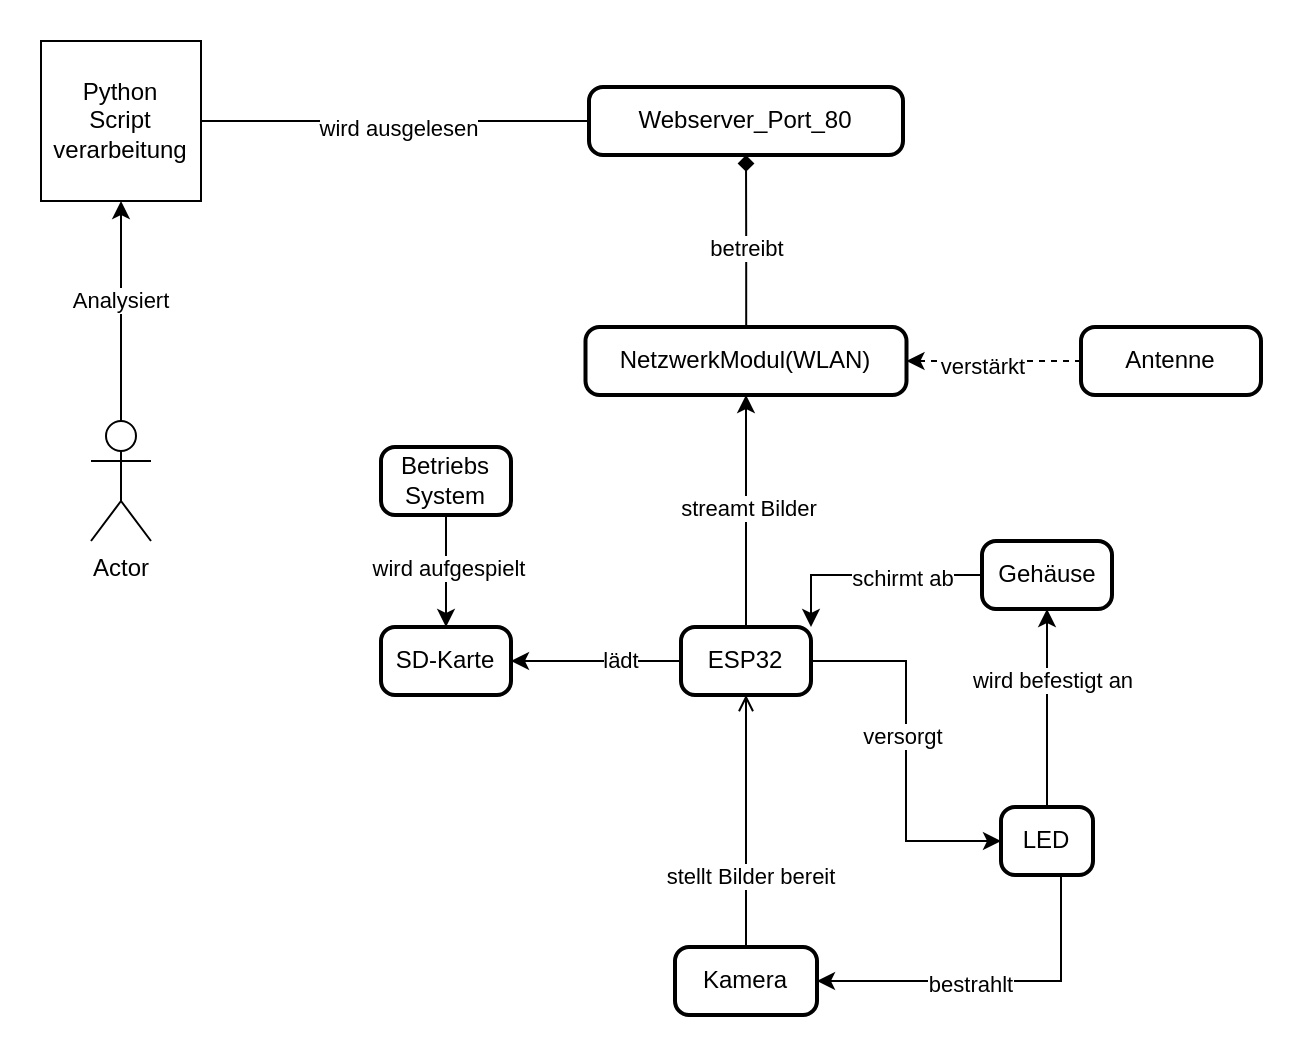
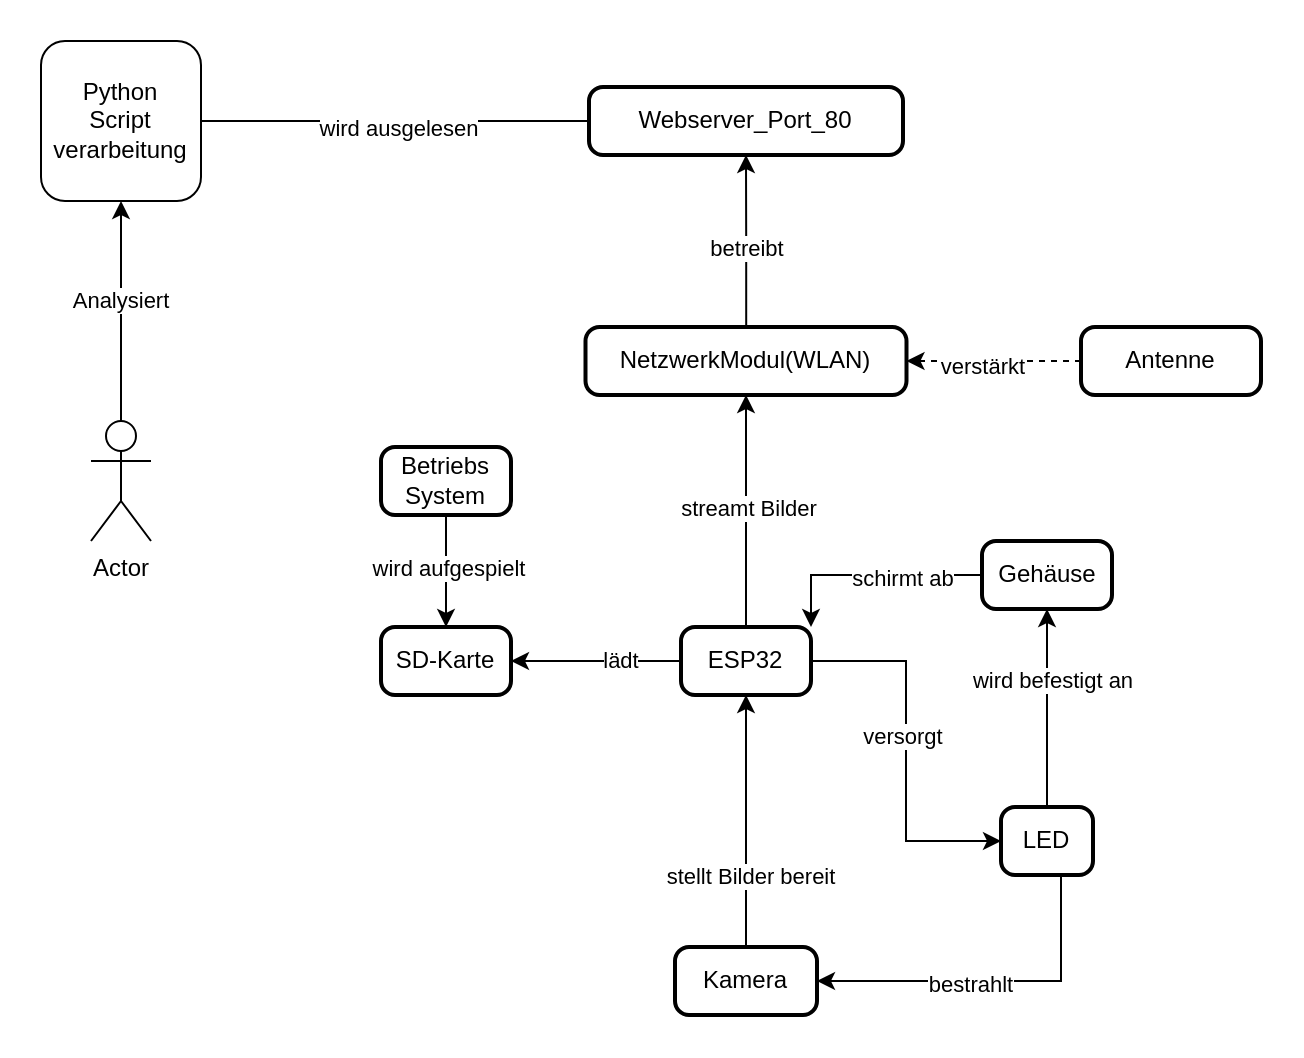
(121, 121) -> (121, 121)
(746, 171) -> (746, 170)
(746, 706) -> (746, 710)
